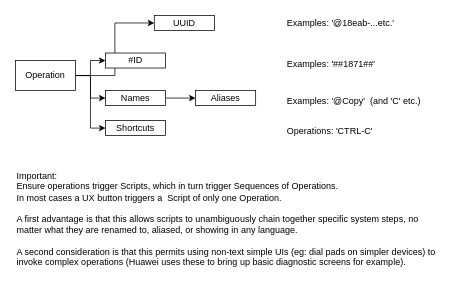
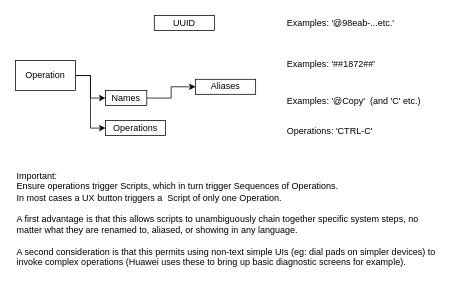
(342, 23) -> (342, 23)
(135, 60) -> none
(90, 62) -> none
(331, 64) -> (331, 64)
(108, 75) -> none
(135, 98) -> (126, 98)
(225, 98) -> (225, 87)
(135, 128) -> (135, 128)
